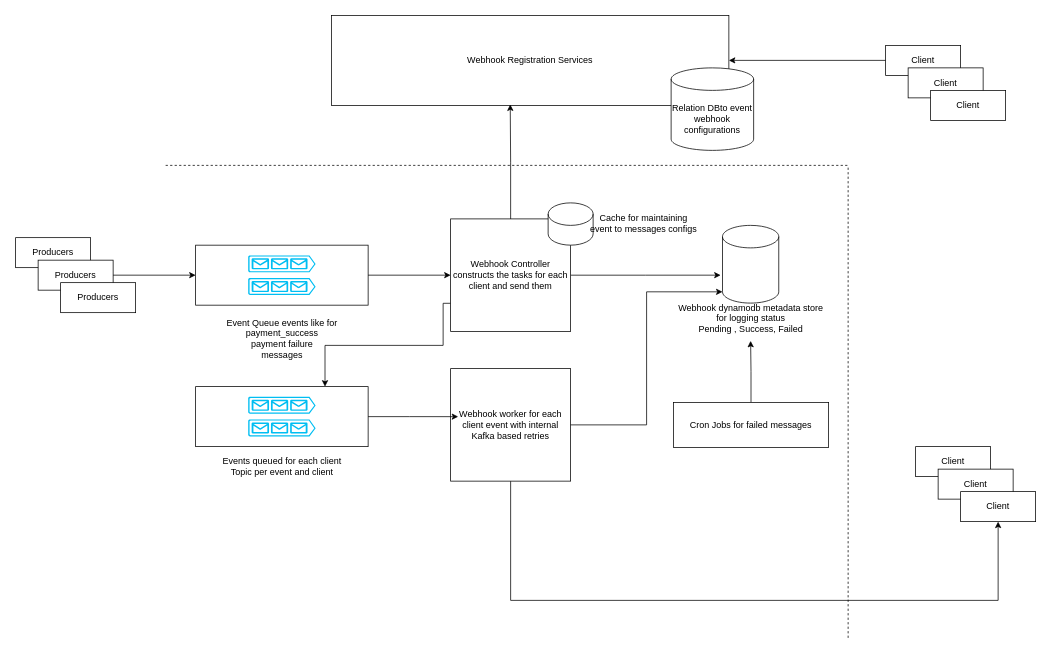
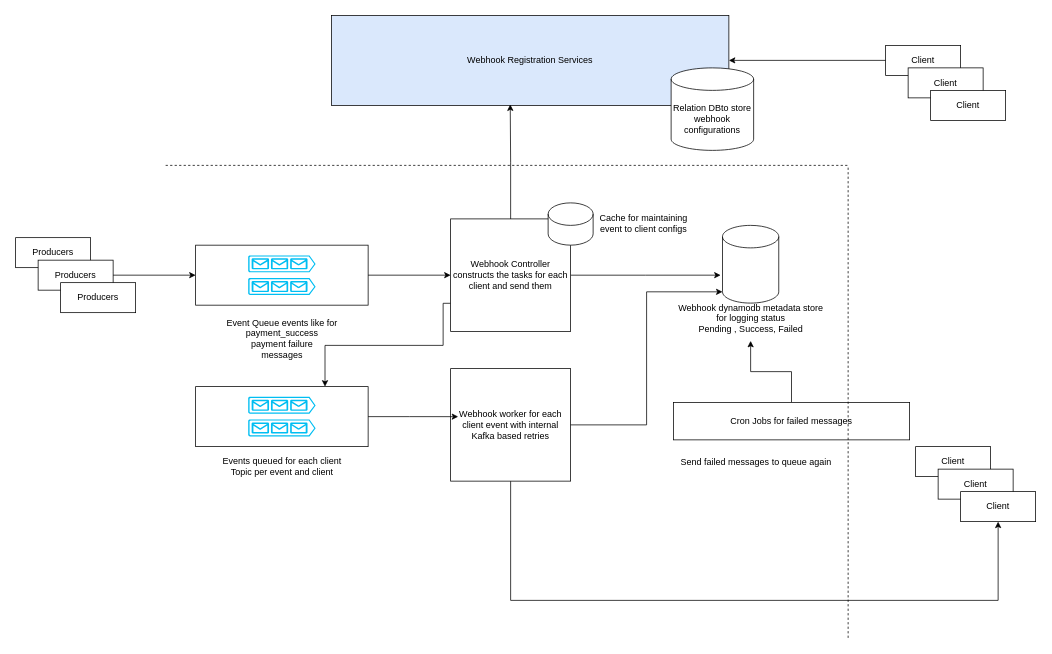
(530, 60) -> (530, 60)
(712, 119) -> (712, 119)
(644, 223) -> (644, 223)
(751, 425) -> (791, 421)
none -> (755, 462)
